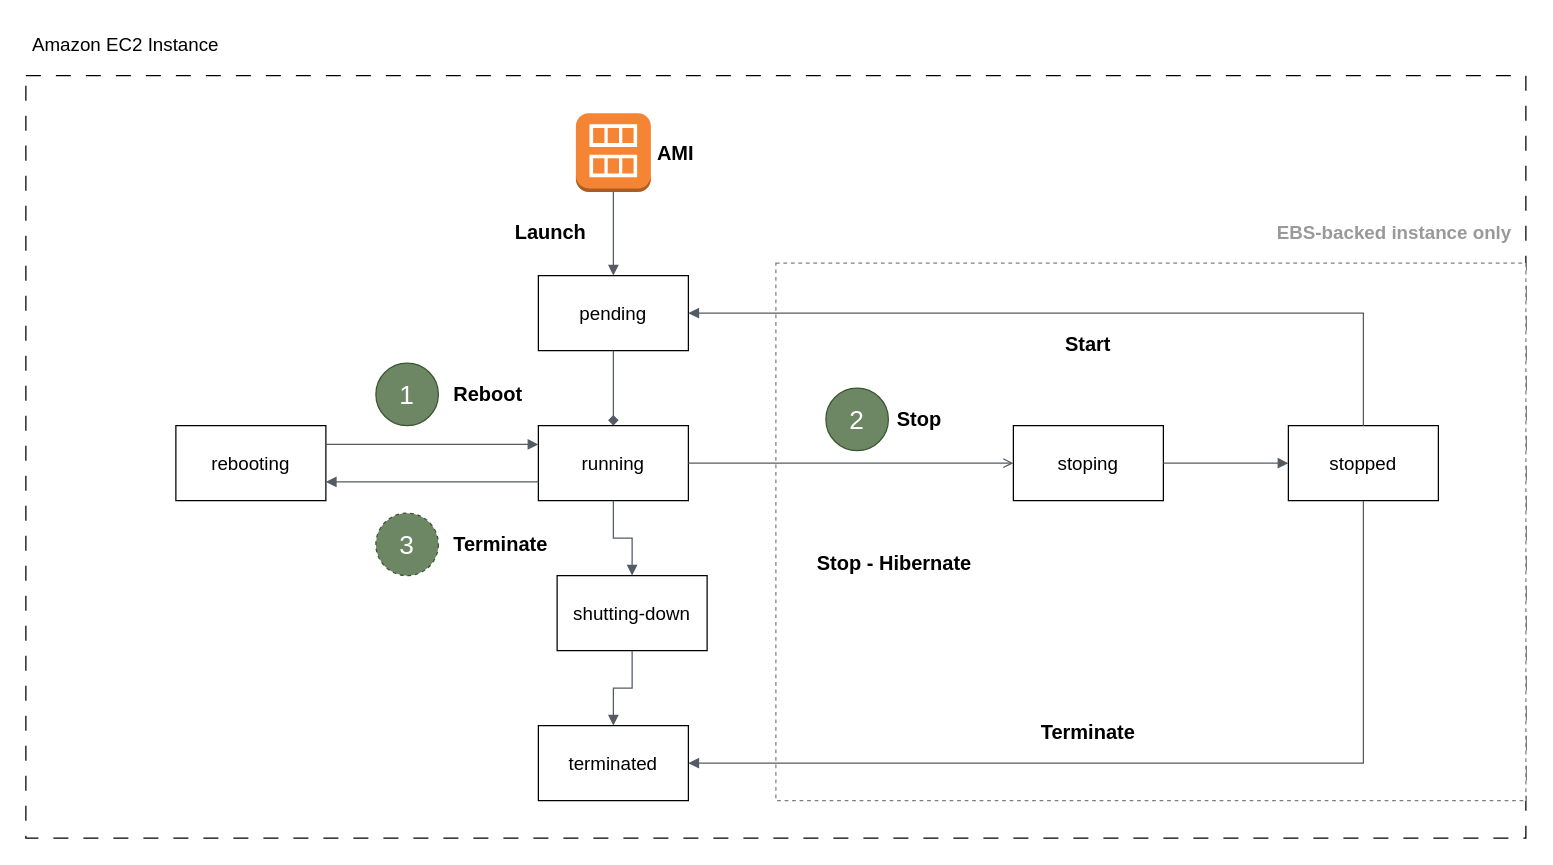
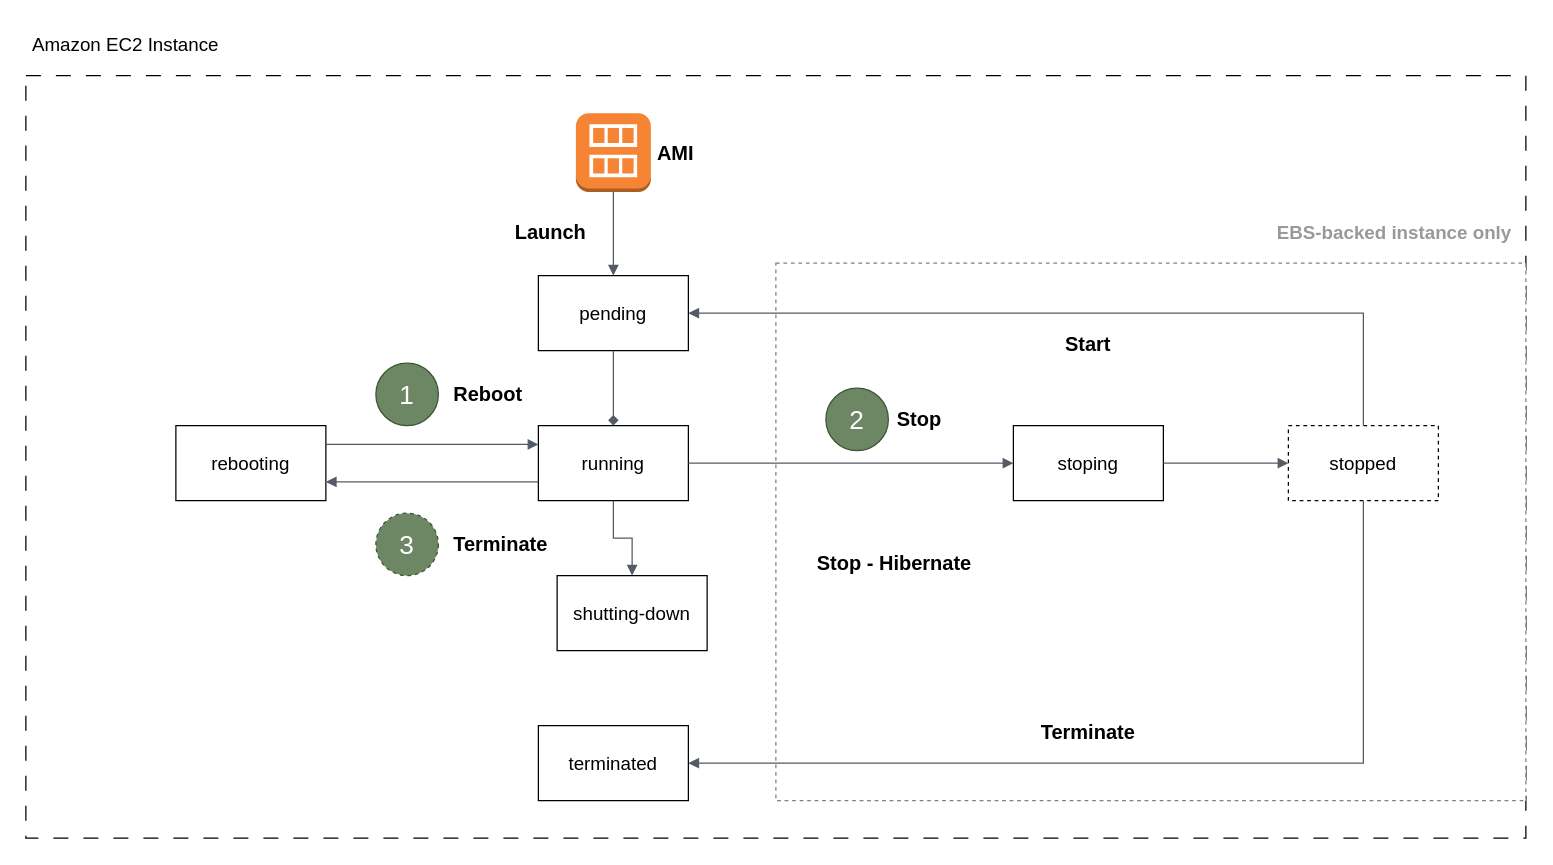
(1005, 463) -> (1002, 463)
(1363, 463) -> (1363, 463)
(628, 688) -> none
